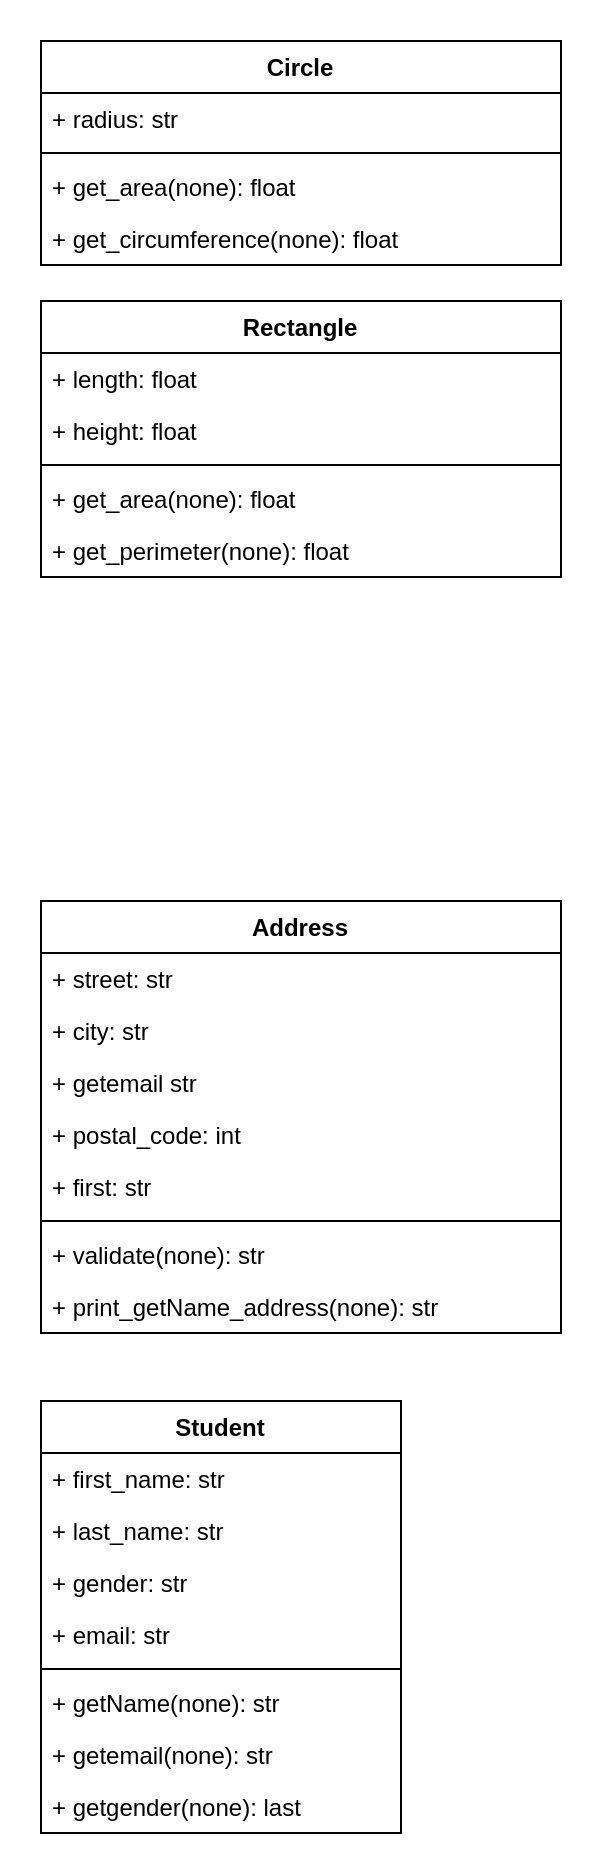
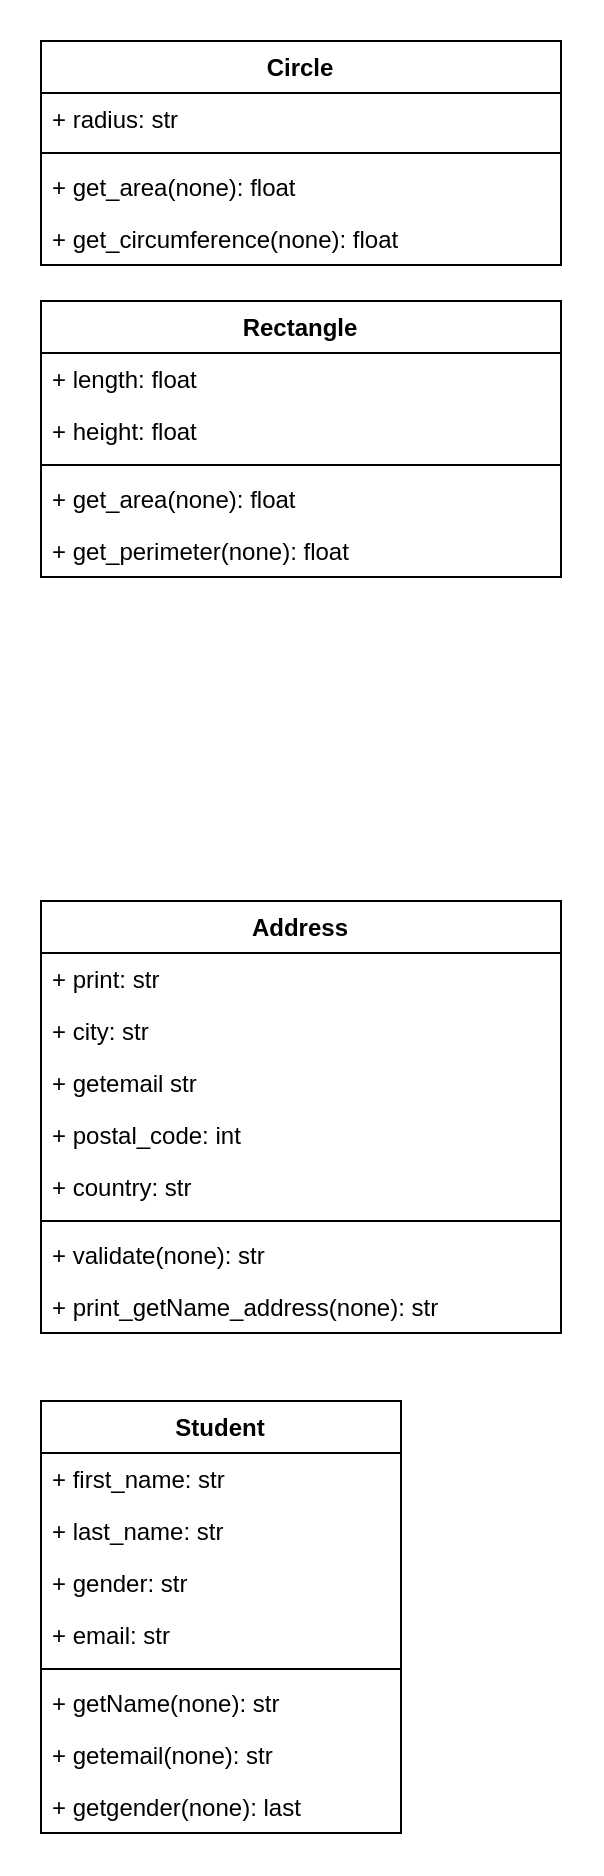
(130, 980) -> (120, 980)
(120, 1188) -> (137, 1188)
